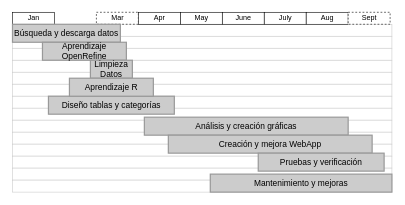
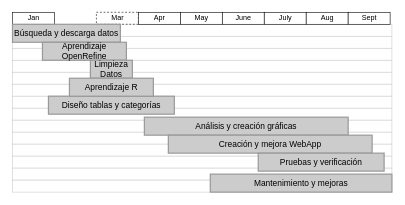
(369, 18) -> (369, 18)
